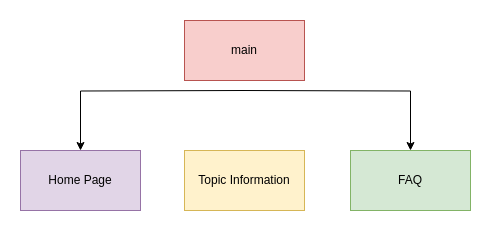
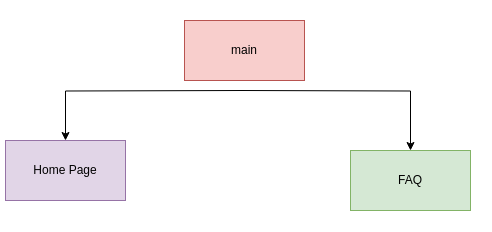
(81, 181) -> (66, 171)
(245, 181) -> none
